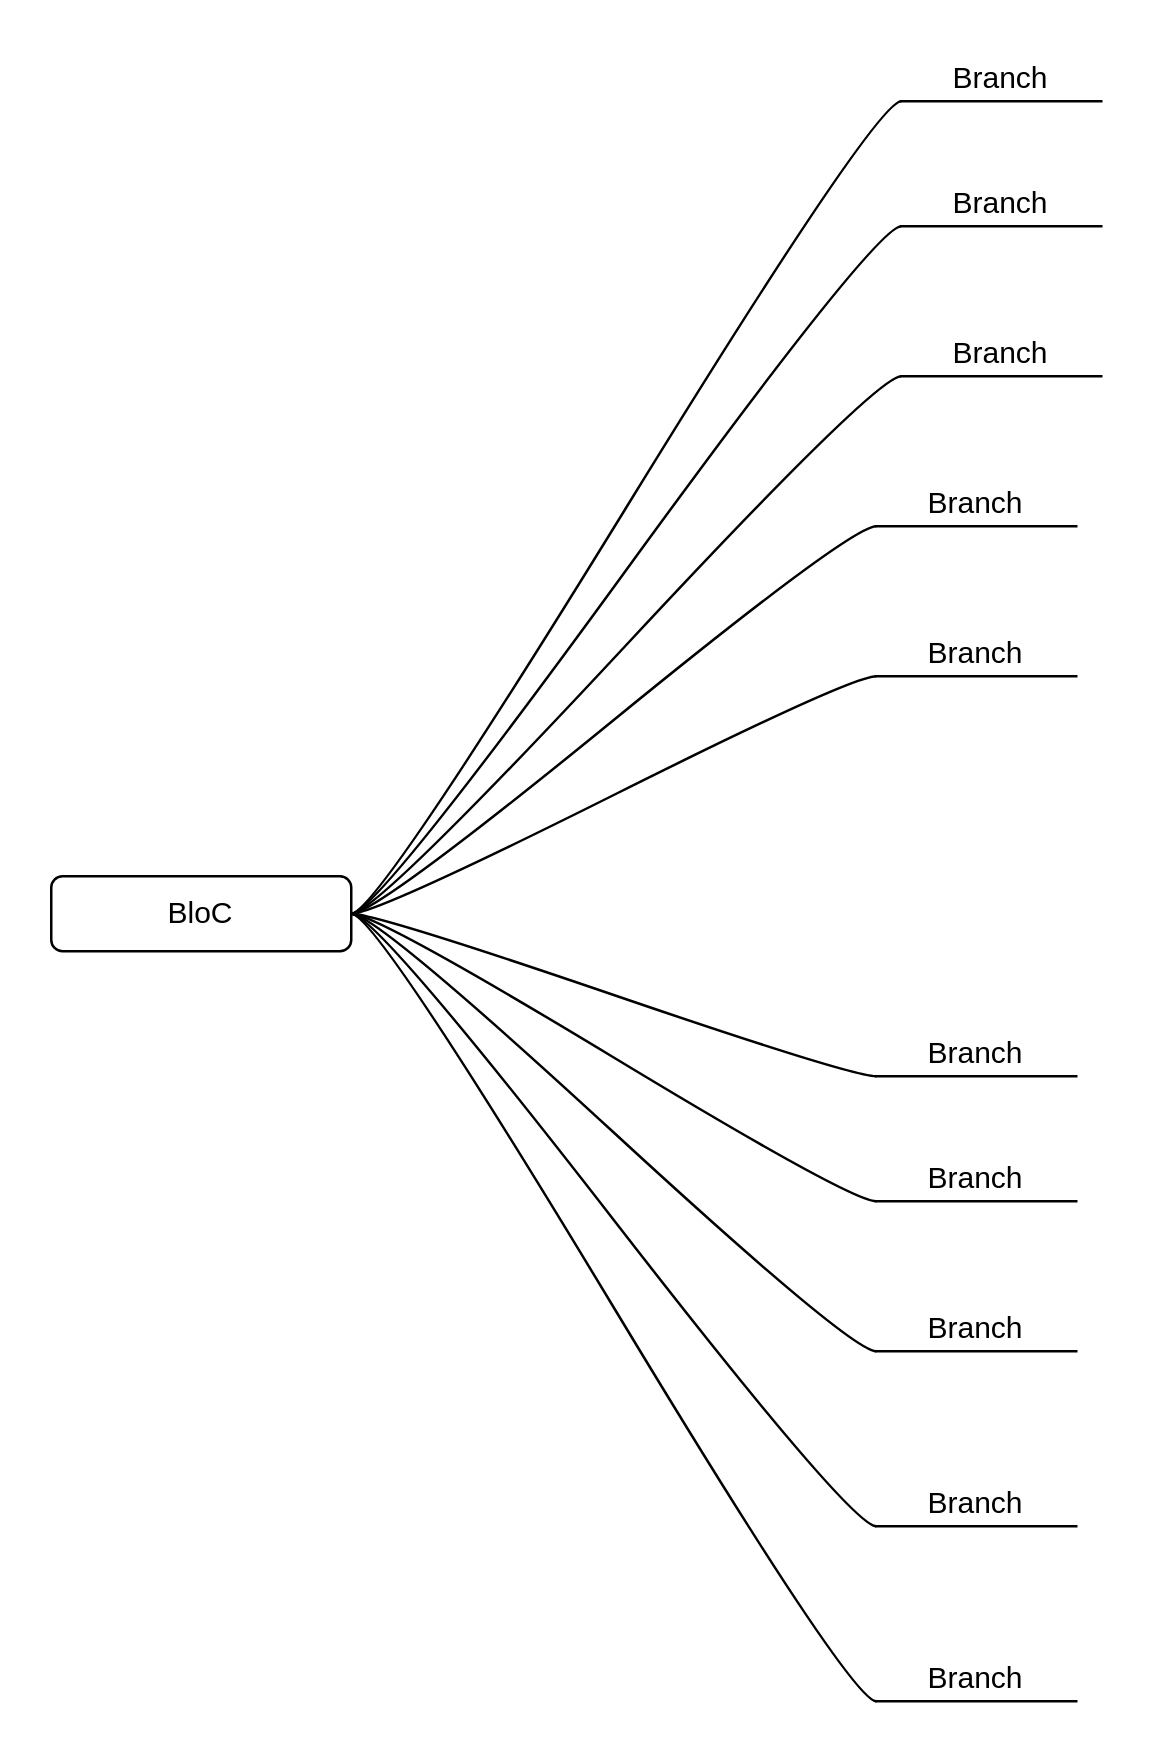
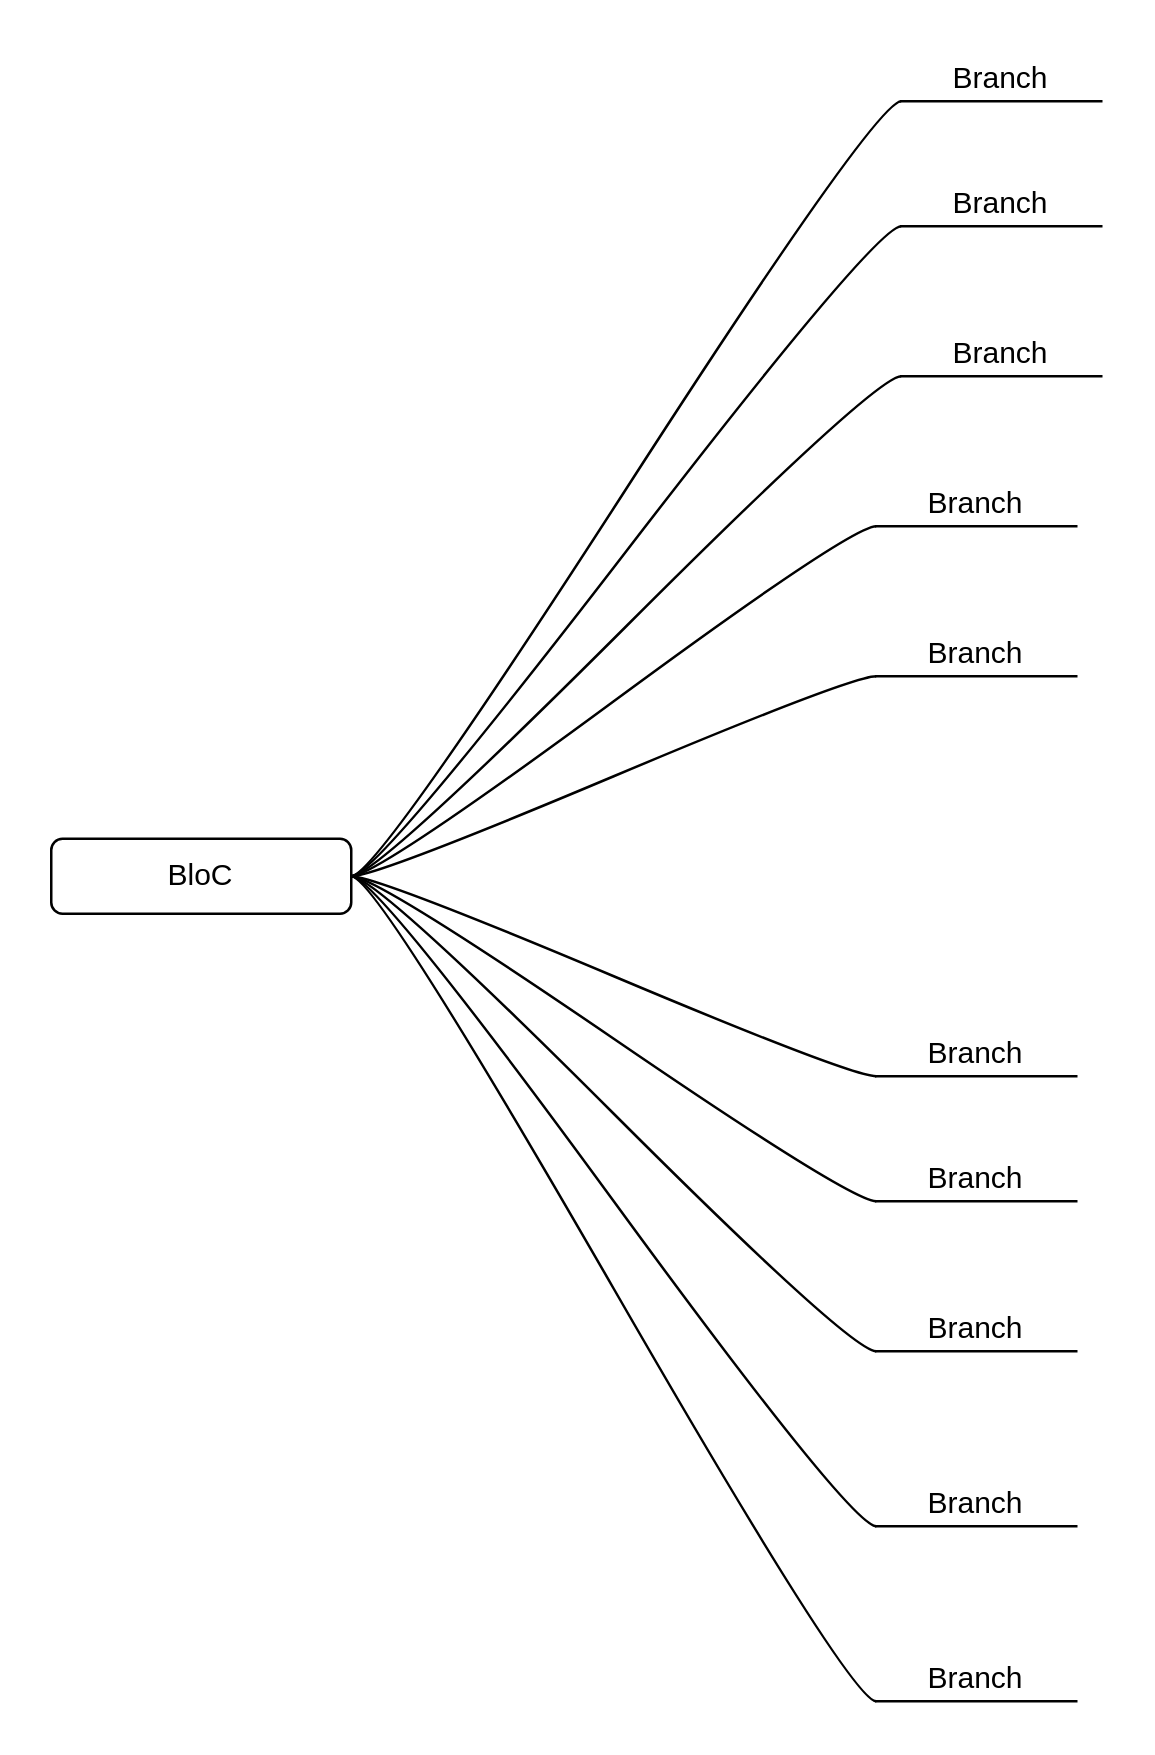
(201, 914) -> (201, 876)
